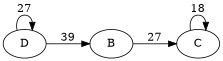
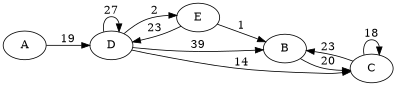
none -> (198, 18)
(155, 38) -> (328, 62)
none -> (25, 45)
none -> (334, 55)
none -> (236, 68)
